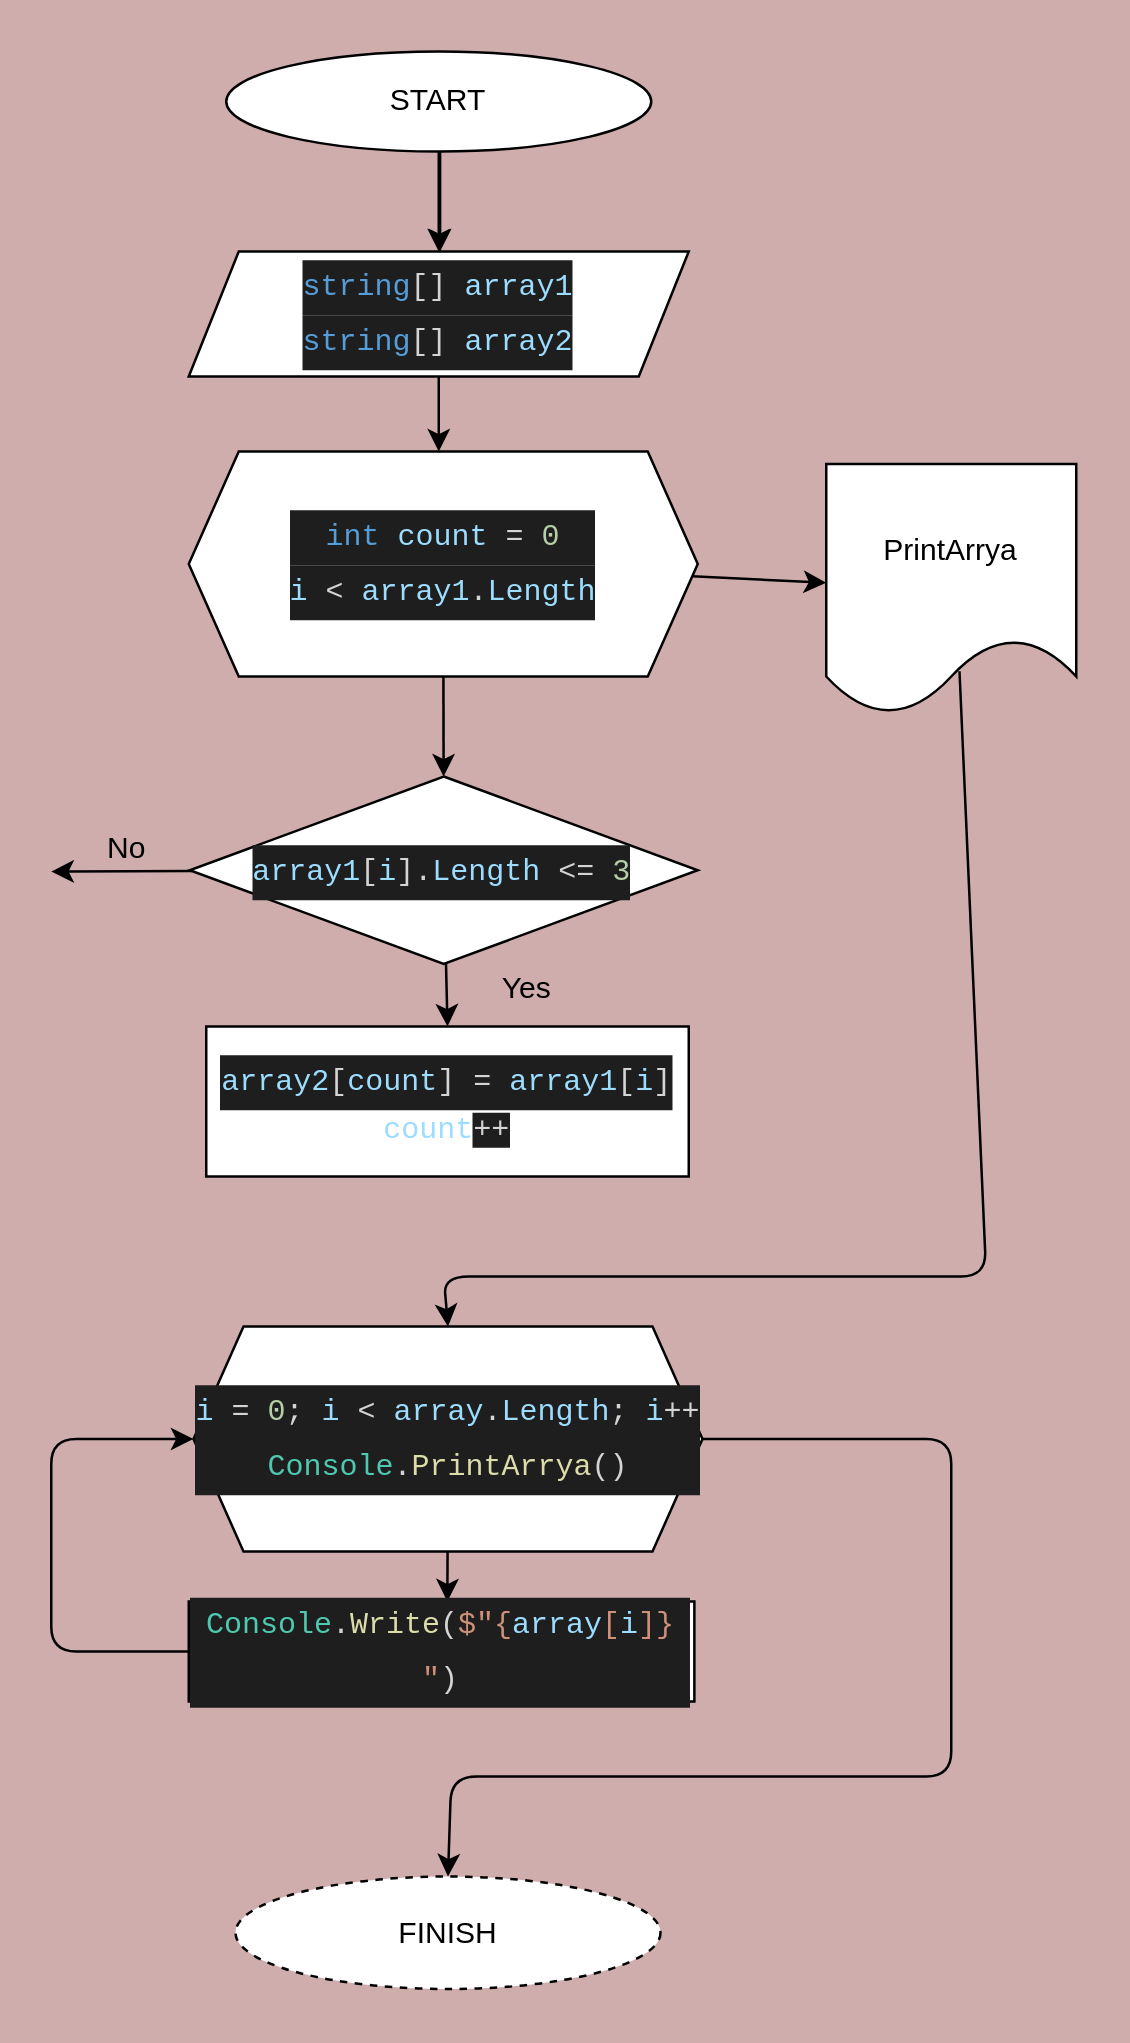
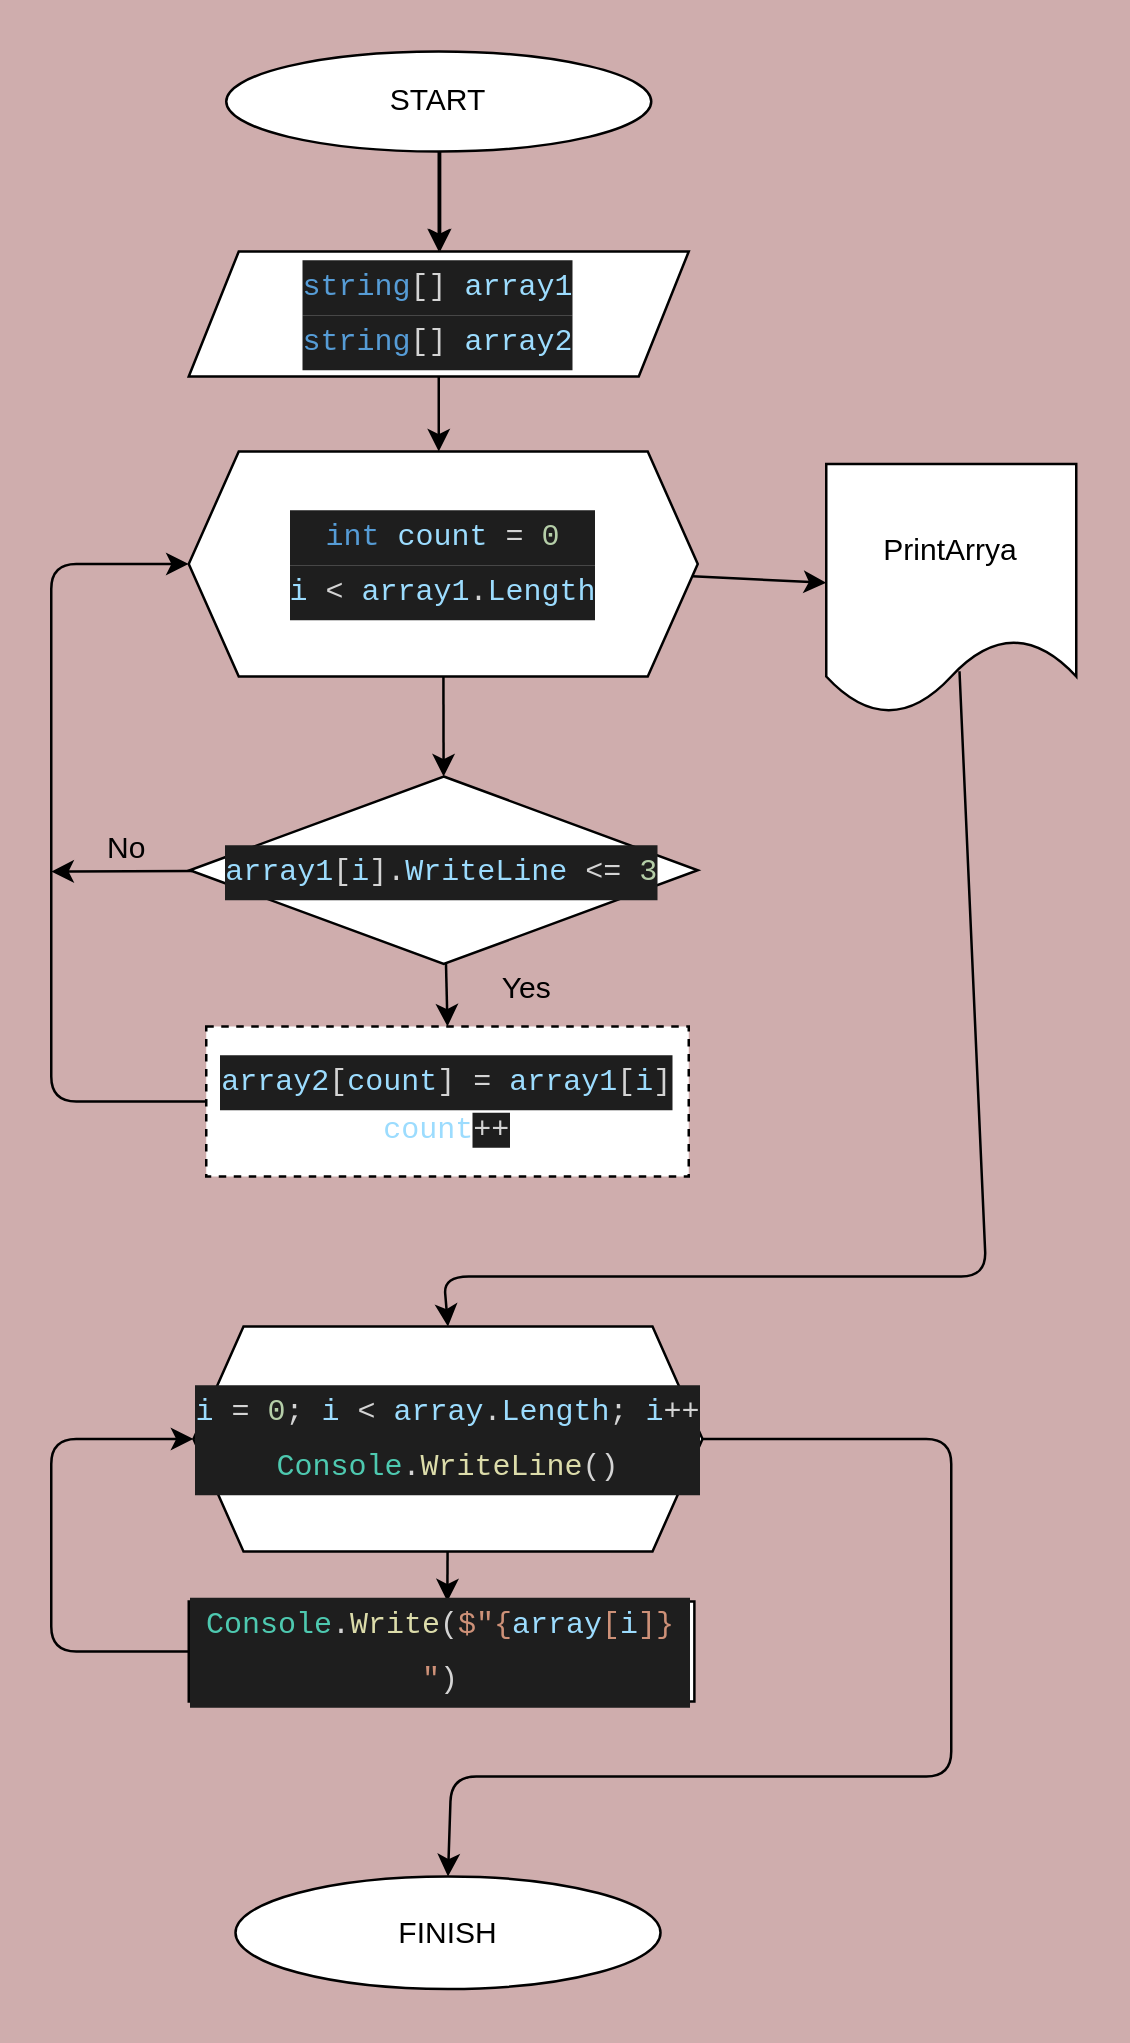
none -> (51, 850)
(443, 871) -> (443, 871)
(448, 1101) -> (448, 1101)
(449, 1439) -> (449, 1439)
(448, 1933) -> (448, 1933)
